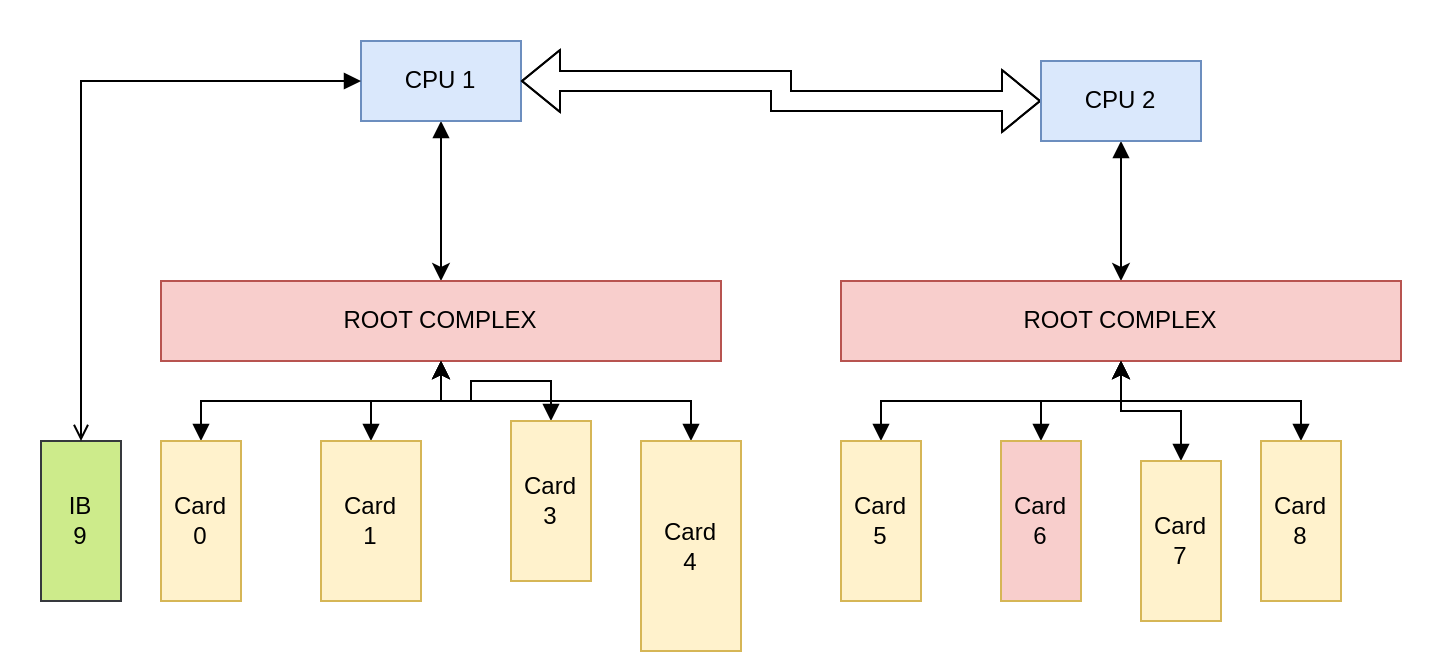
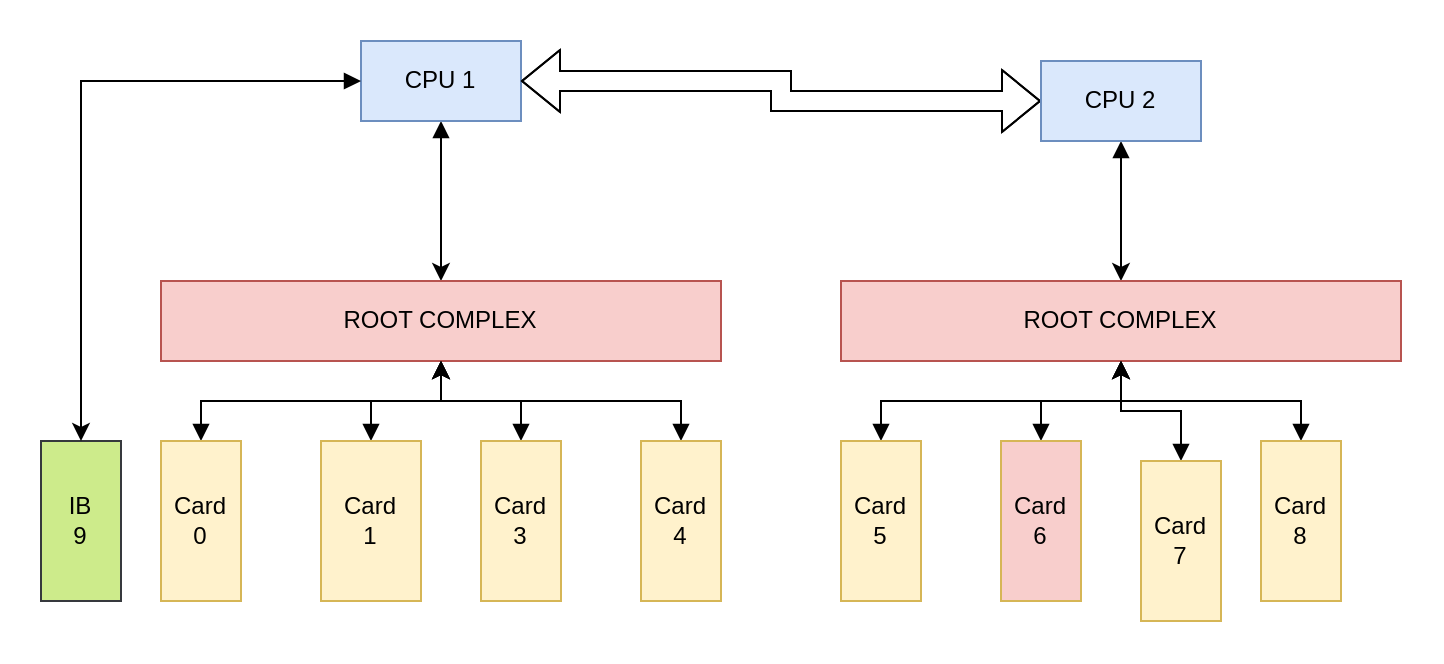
(81, 429) -> (81, 426)
(551, 501) -> (521, 521)
(691, 546) -> (681, 521)
